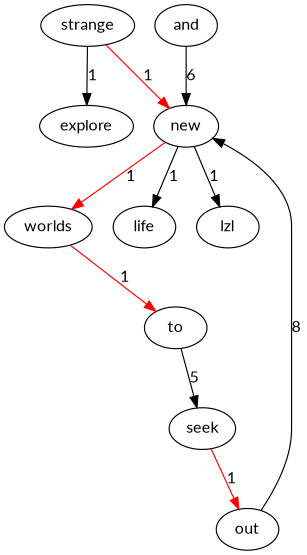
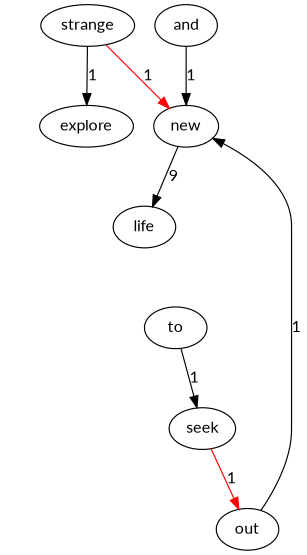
(191, 76) -> (191, 76)
(174, 177) -> (174, 177)
(48, 227) -> none
(228, 227) -> none
(297, 328) -> (297, 328)
(195, 378) -> (195, 378)
